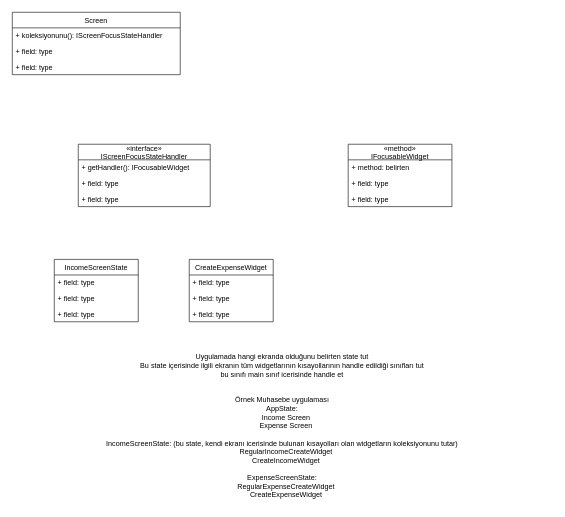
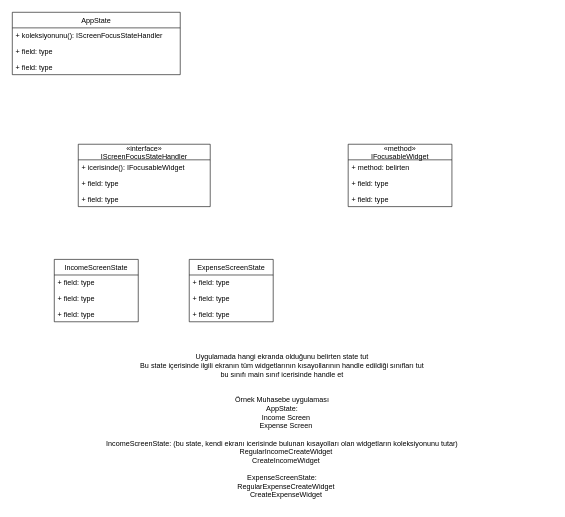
(96, 20) -> (96, 20)
(140, 168) -> (139, 168)
(231, 268) -> (231, 268)
